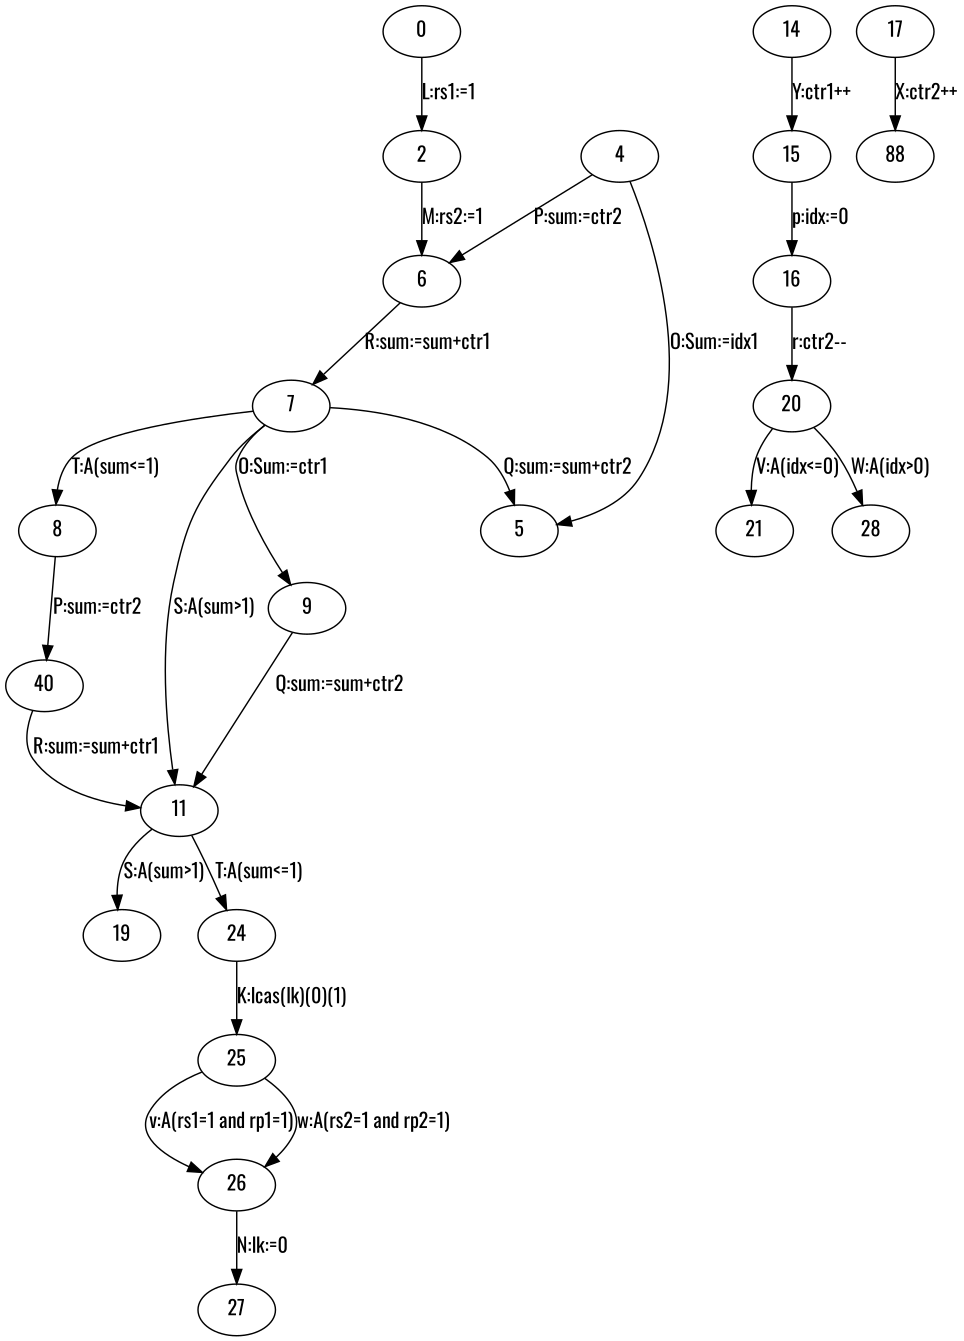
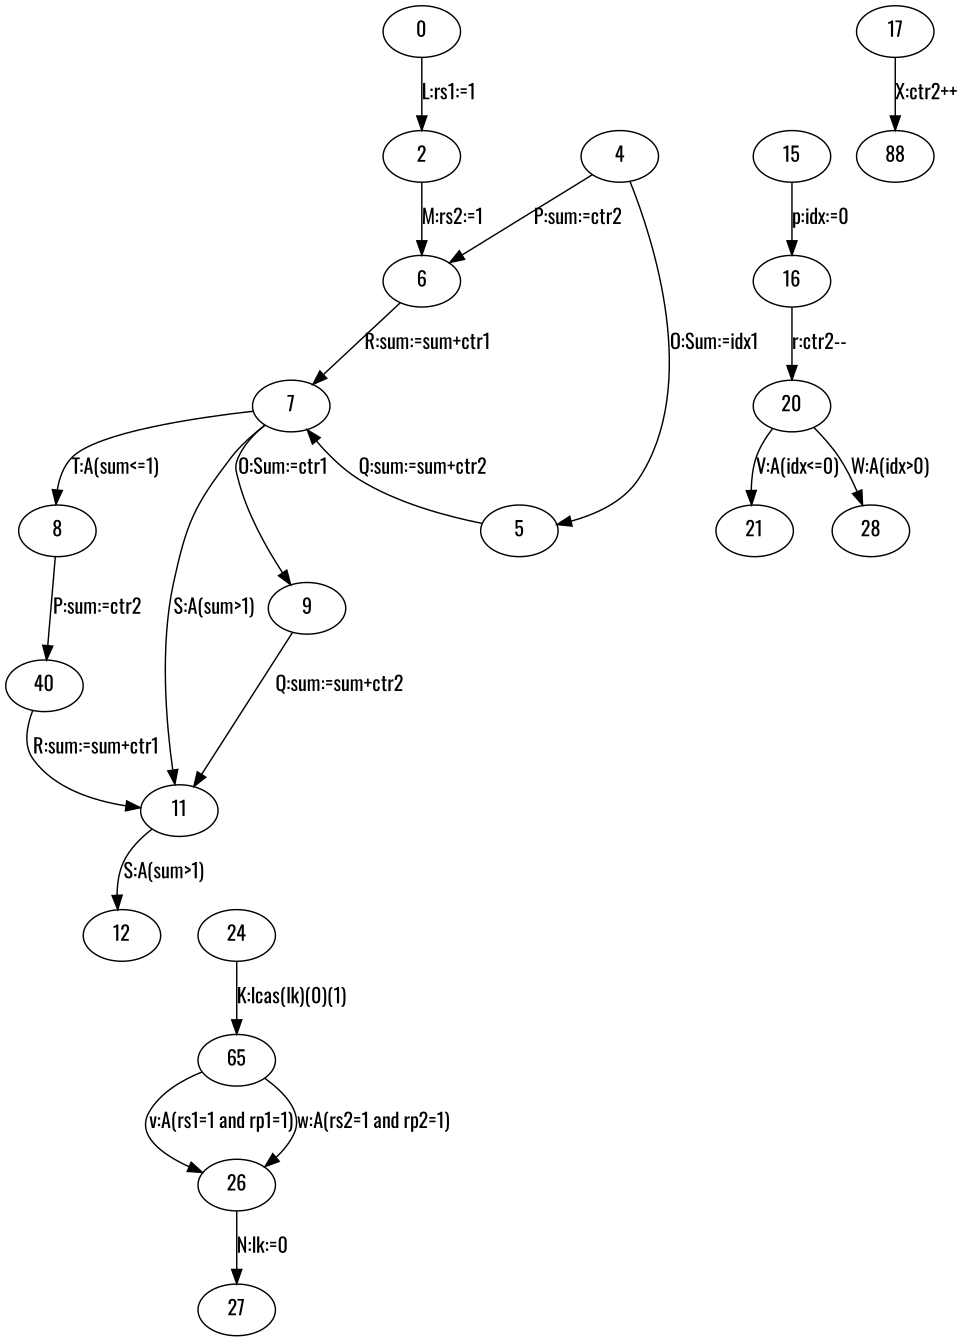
(792, 32) -> none
(432, 427) -> (392, 496)
(207, 866) -> none
(122, 935) -> (122, 935)
(237, 1060) -> (237, 1060)
